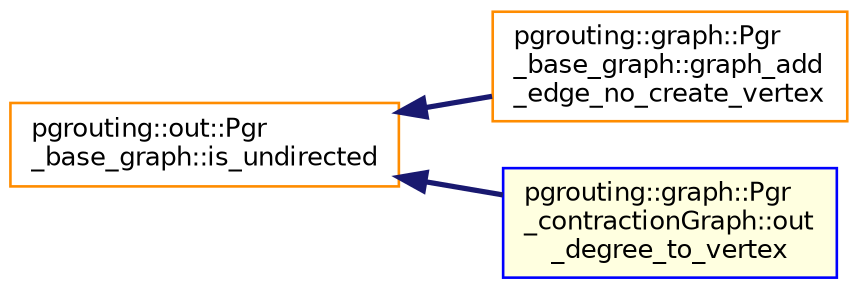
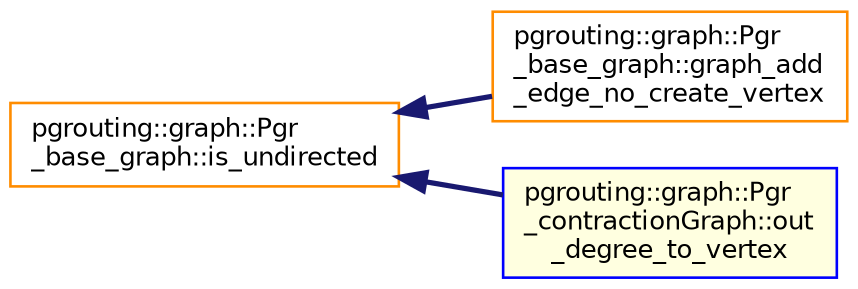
(205, 145) -> (205, 145)
